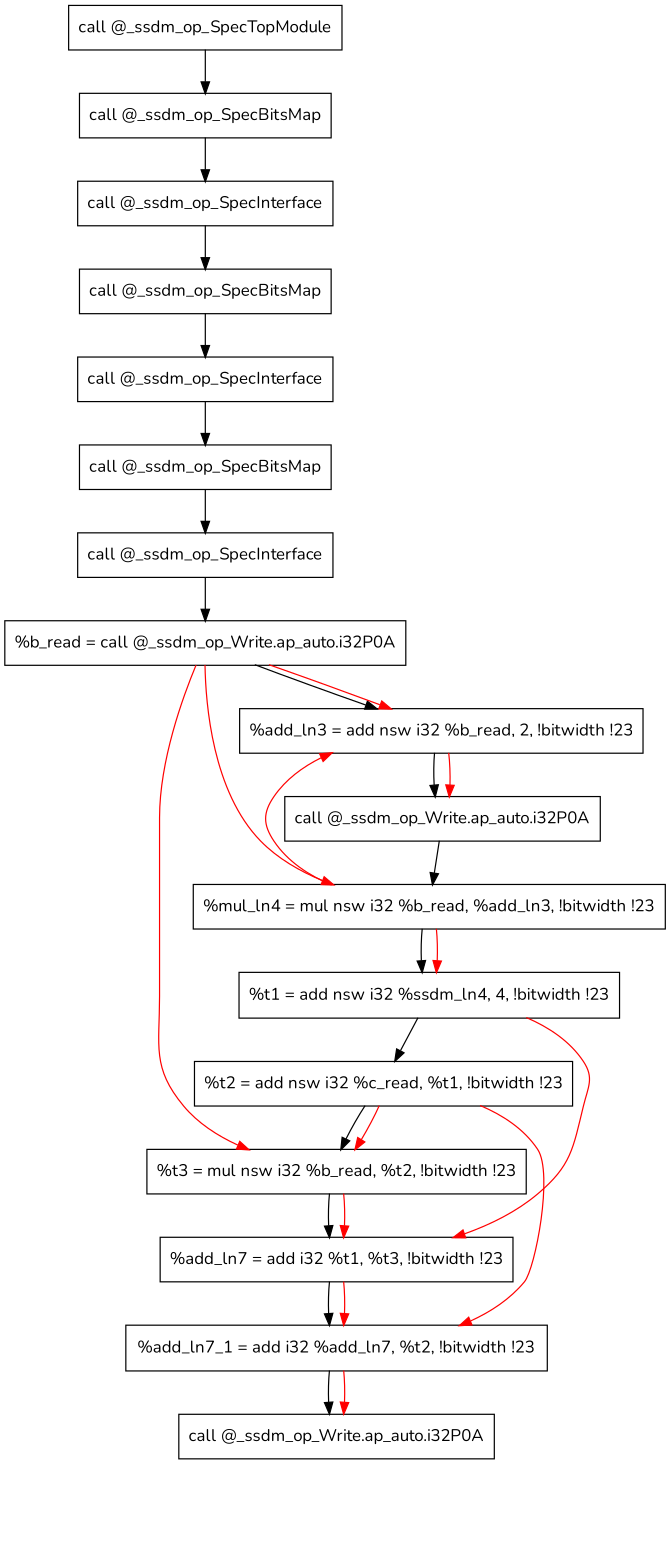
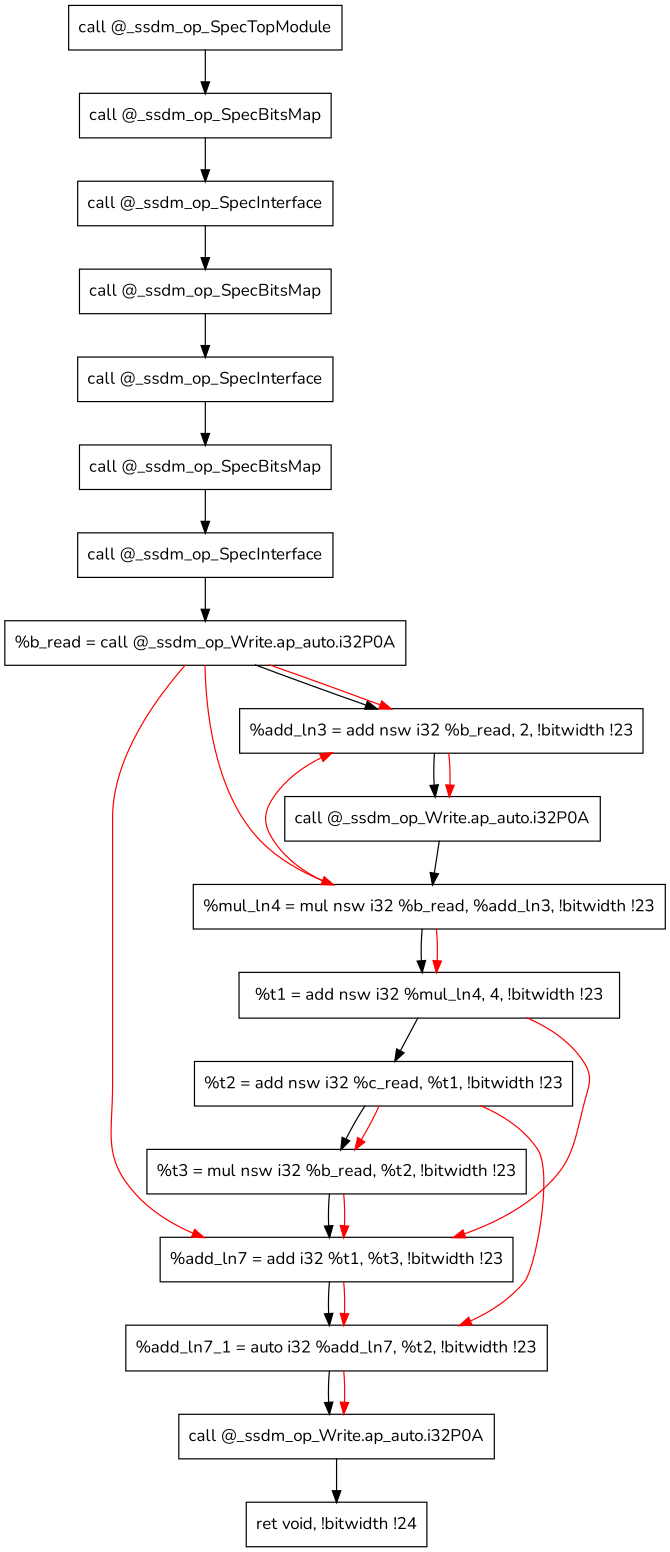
(160, 920) -> (113, 958)
(429, 995) -> (429, 995)
(337, 1348) -> (337, 1348)
none -> (337, 1524)
